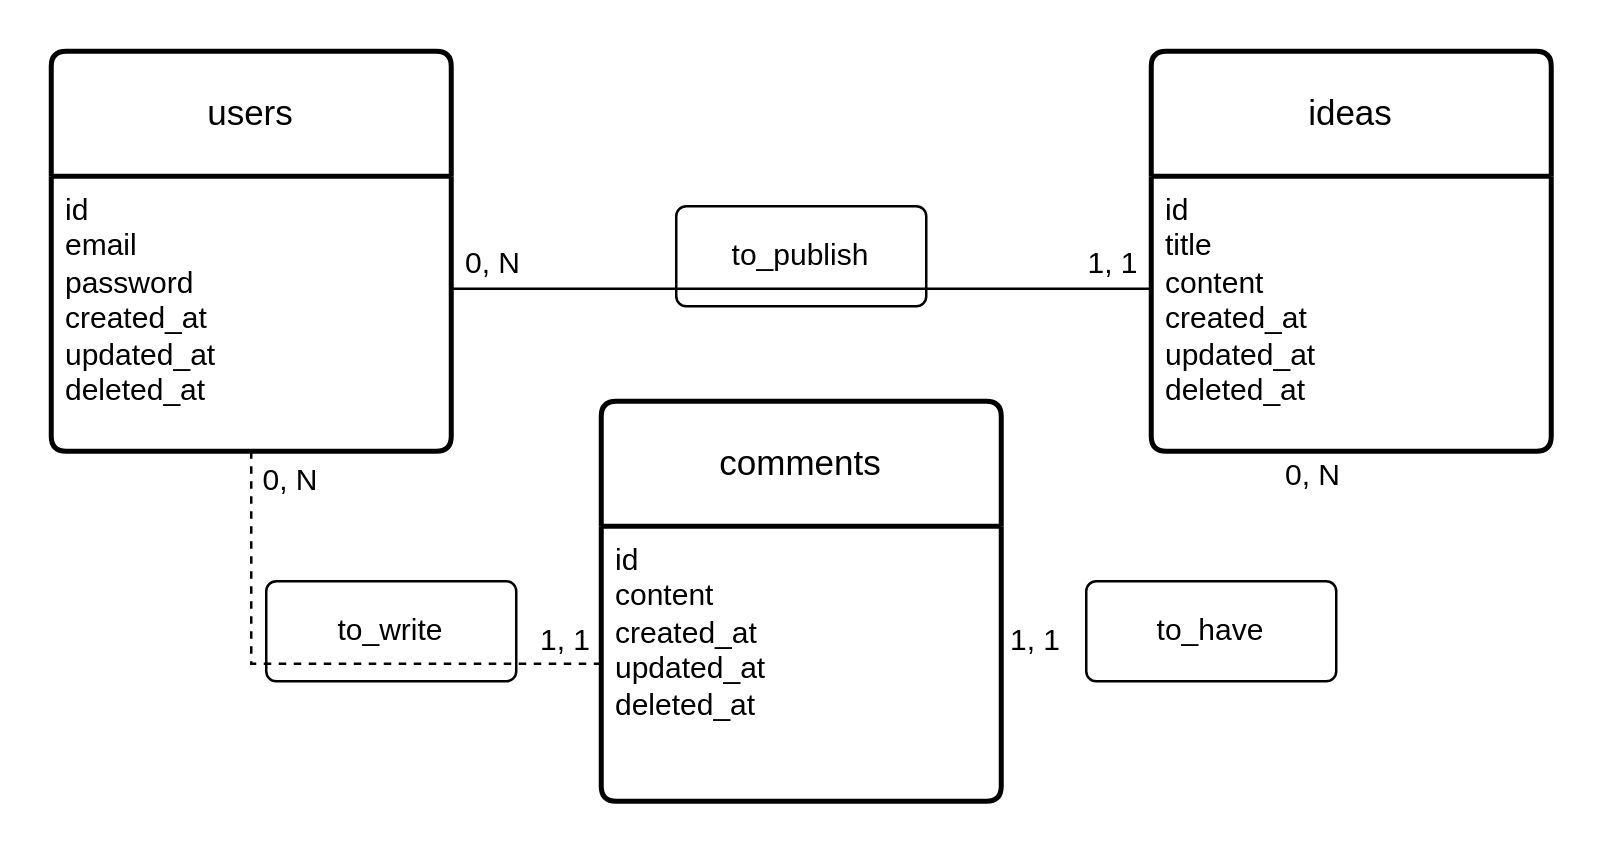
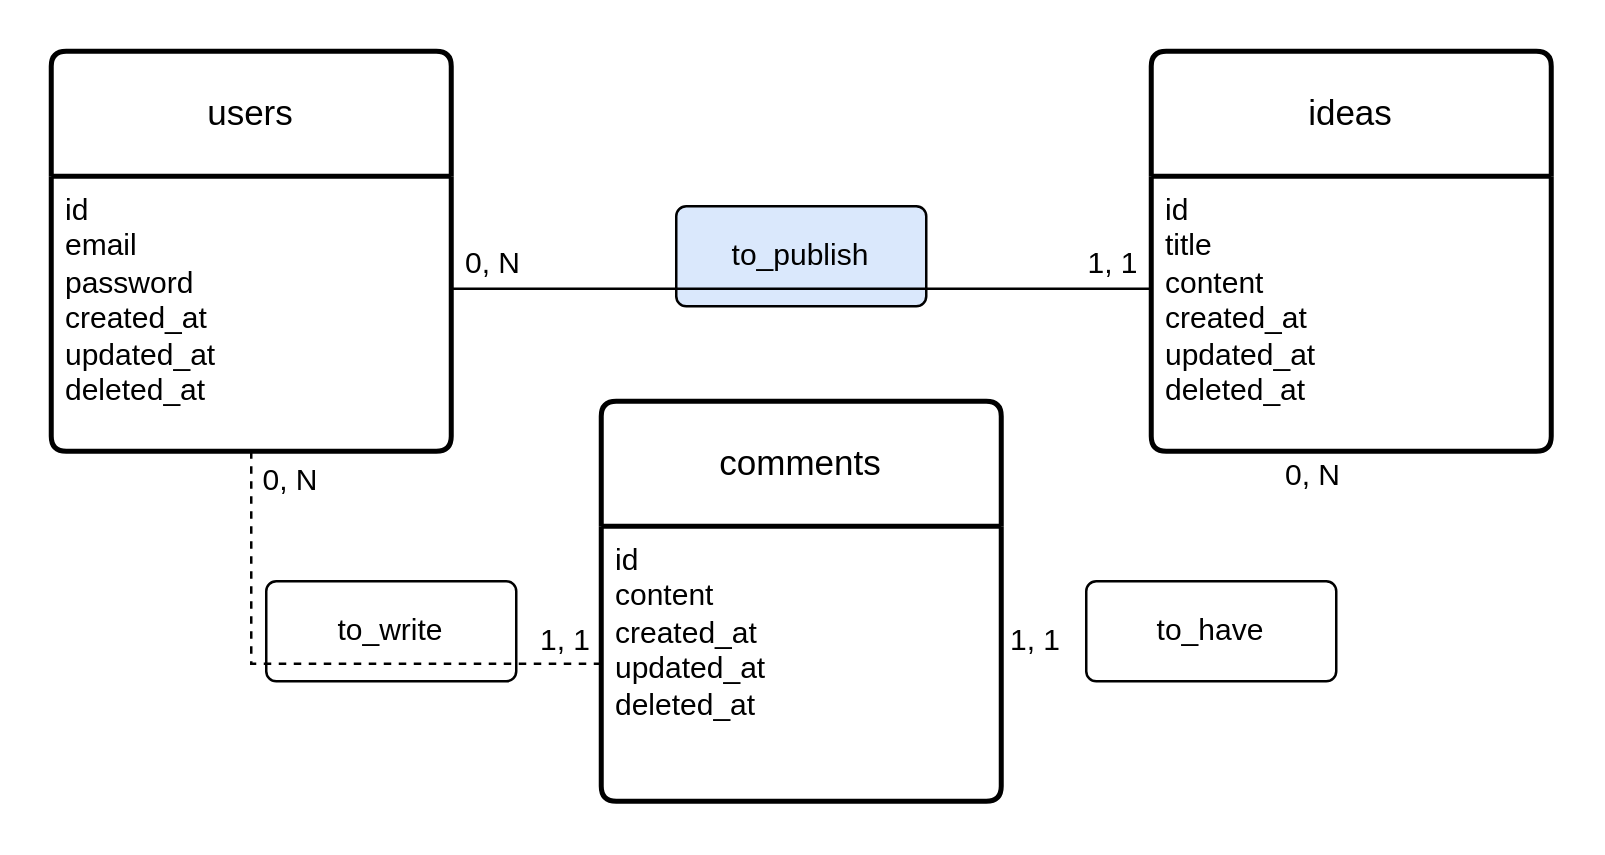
(801, 256) -> (801, 256)
